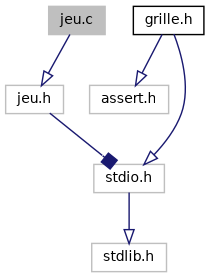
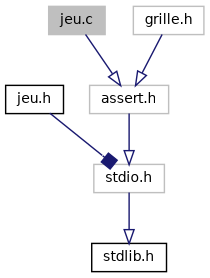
(169, 20) -> (169, 20)
(59, 54) -> (99, 54)
(185, 98) -> (129, 132)
(35, 99) -> (35, 99)
(129, 258) -> (129, 258)
